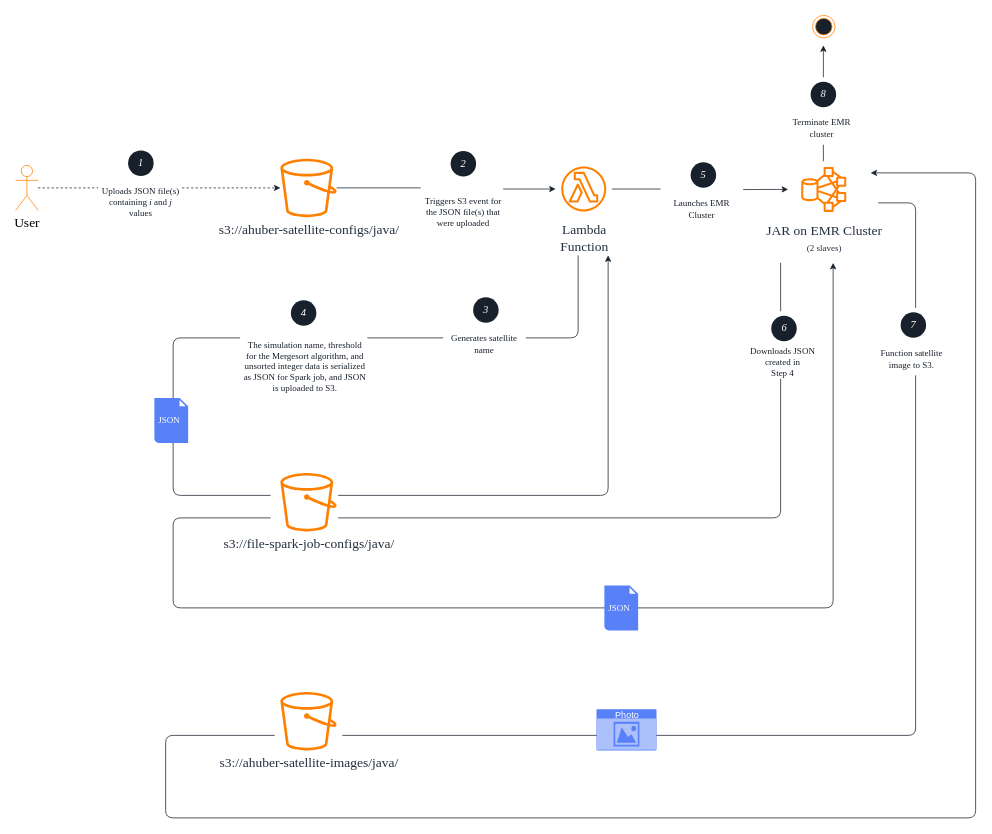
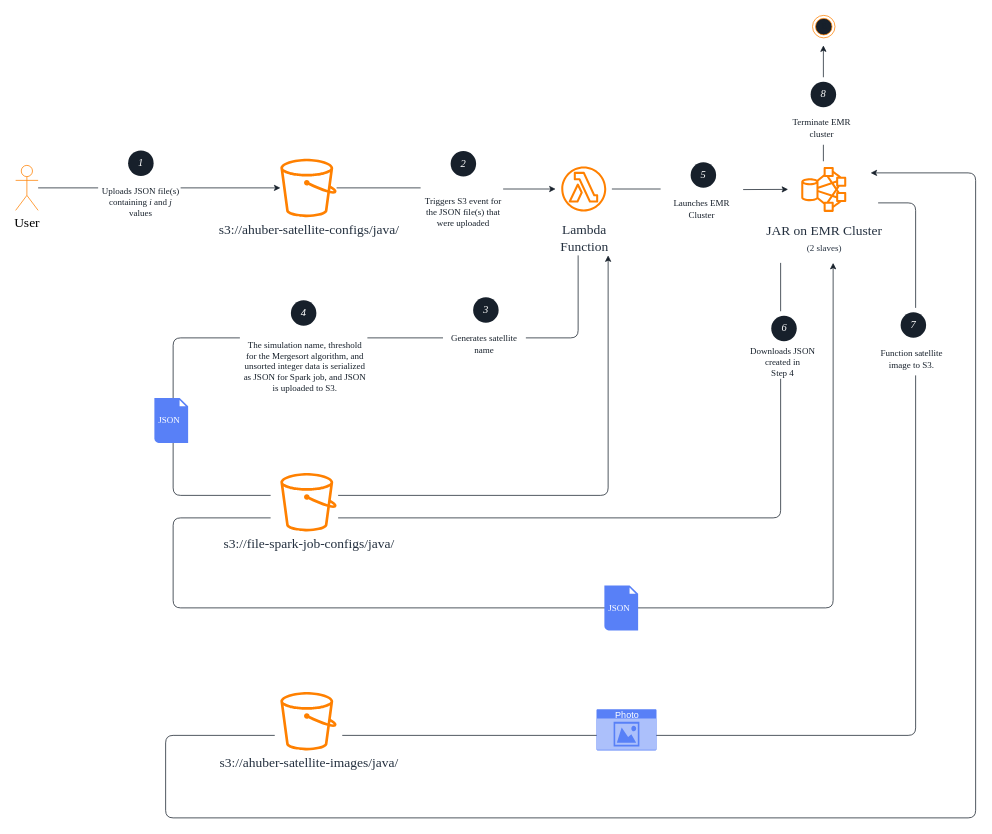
(227, 188) -> (227, 188)
